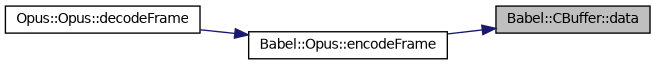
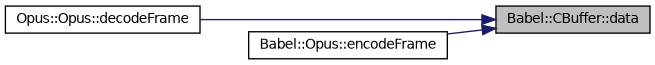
(217, 32) -> (341, 20)
